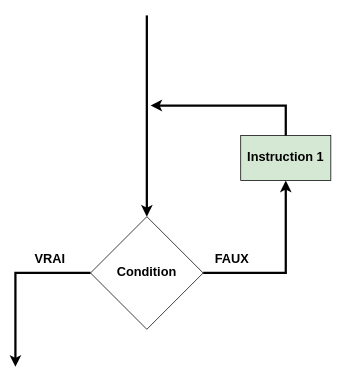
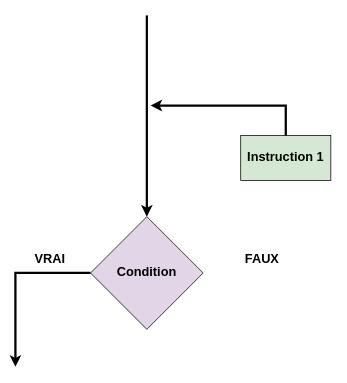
(240, 258) -> (270, 258)
(285, 272) -> none
(147, 273) -> (147, 273)
